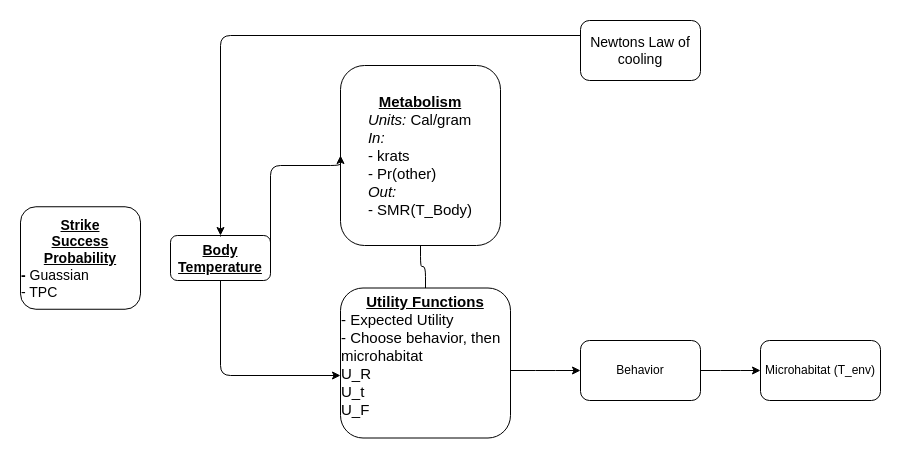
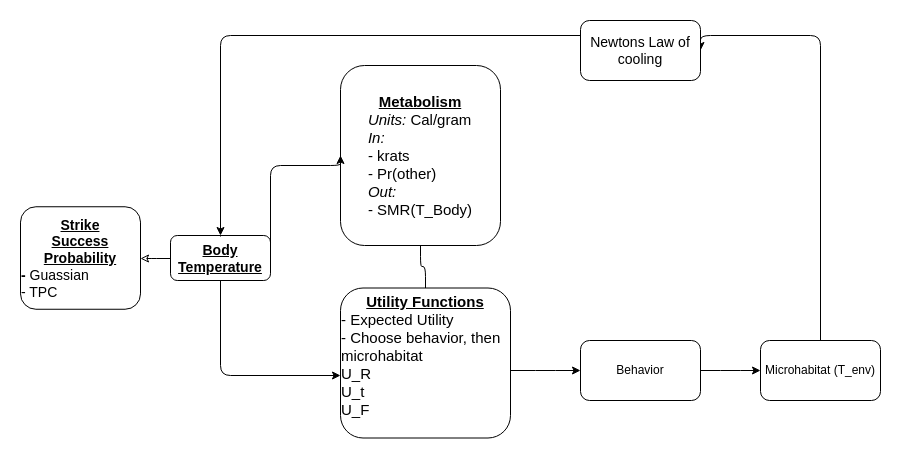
none -> (821, 132)
none -> (159, 259)
